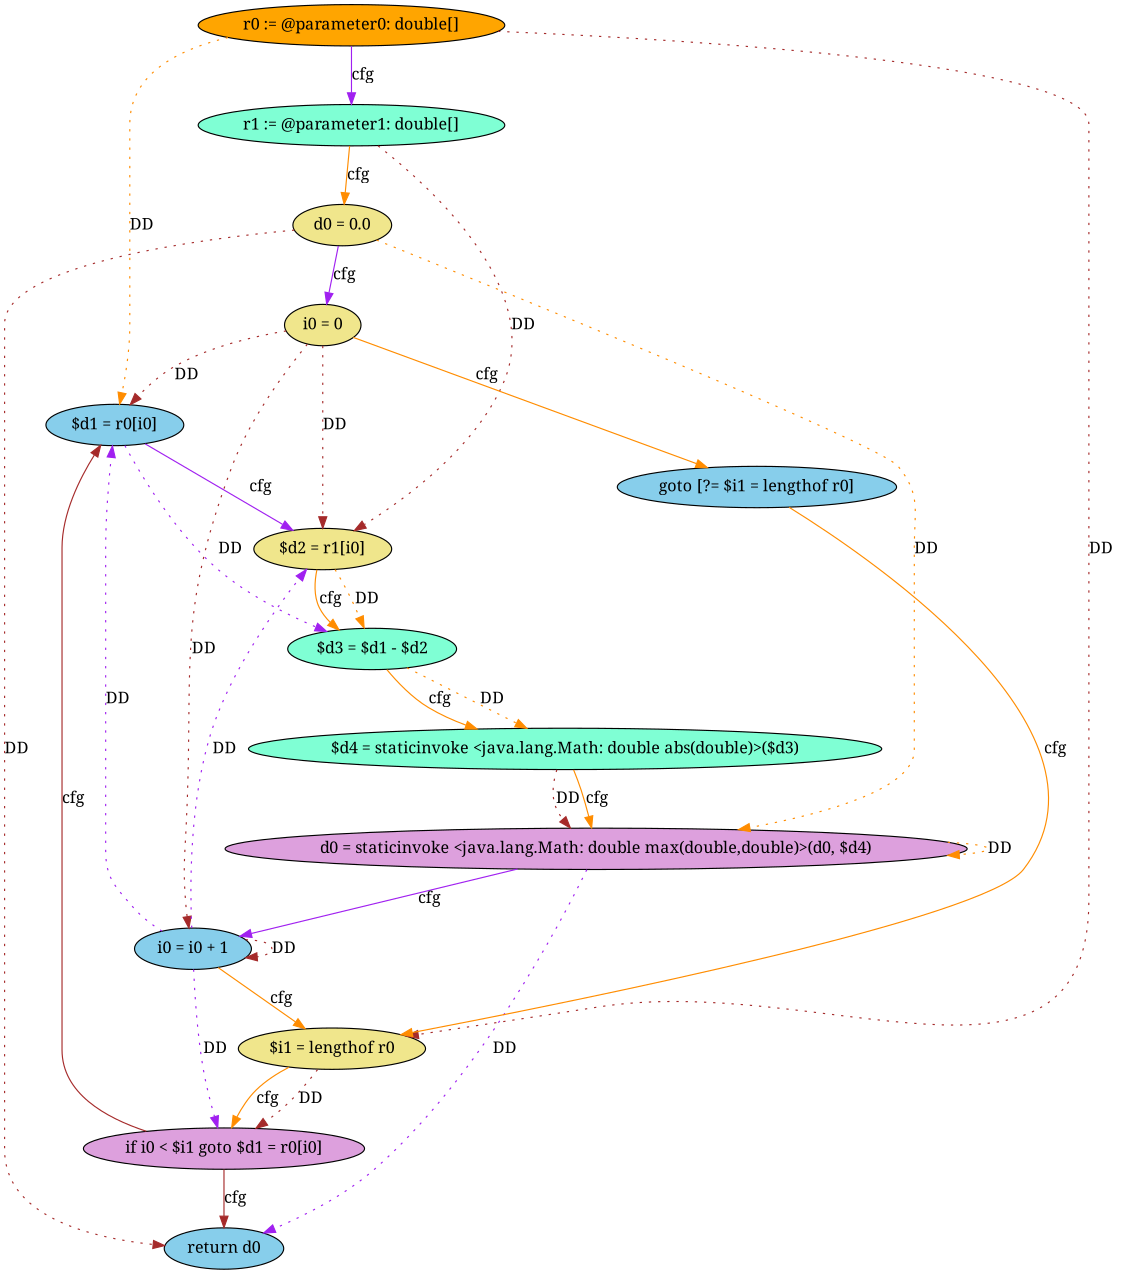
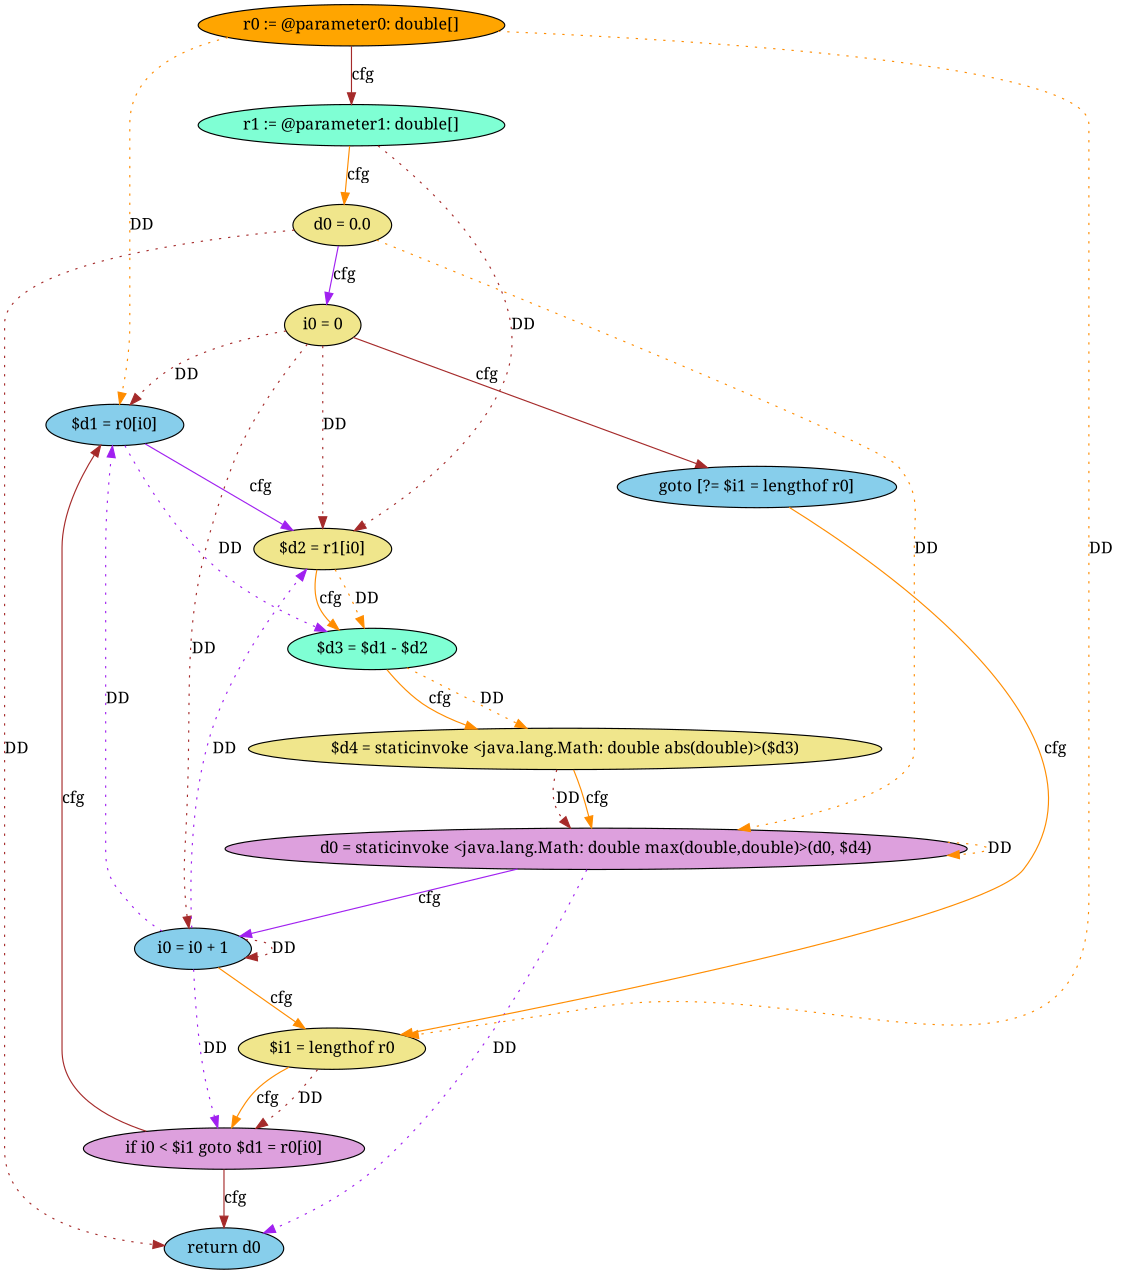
(351, 69) -> (351, 69)
(525, 401) -> (525, 401)
(1089, 584) -> (1089, 584)
(565, 749) -> (565, 749)
